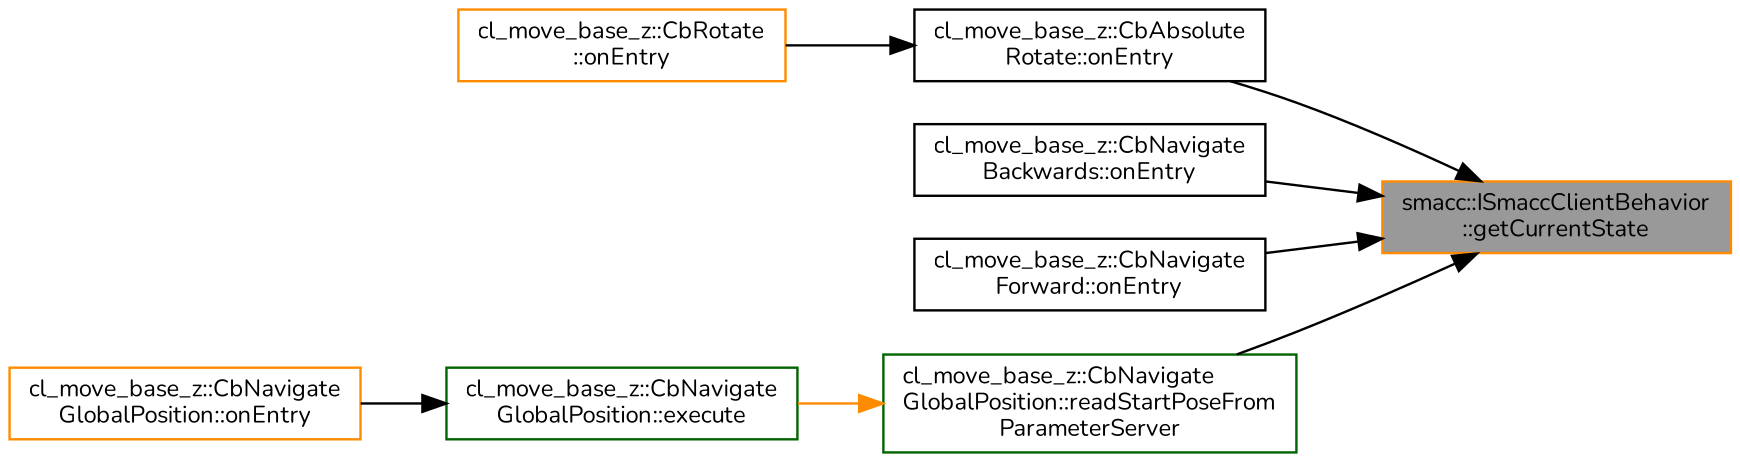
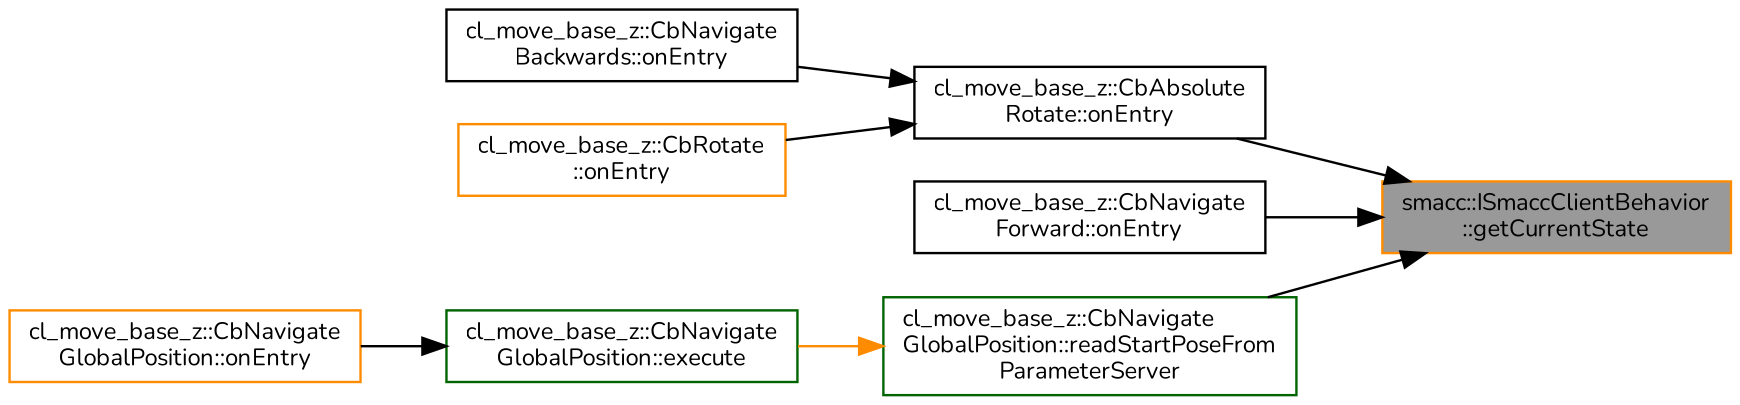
(1312, 187) -> (844, 73)
